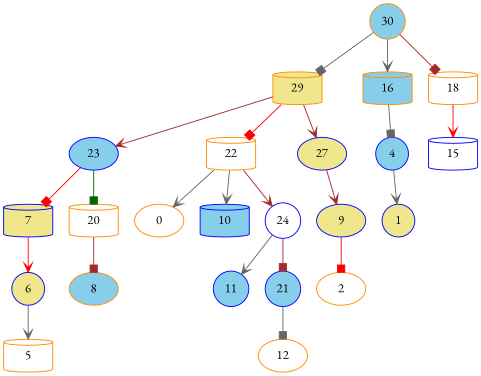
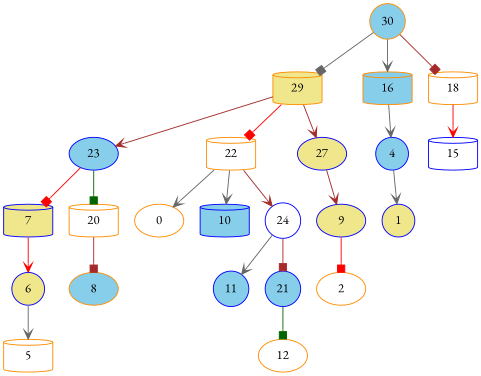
(389, 117) -> (389, 117)
(283, 318) -> (283, 318)
